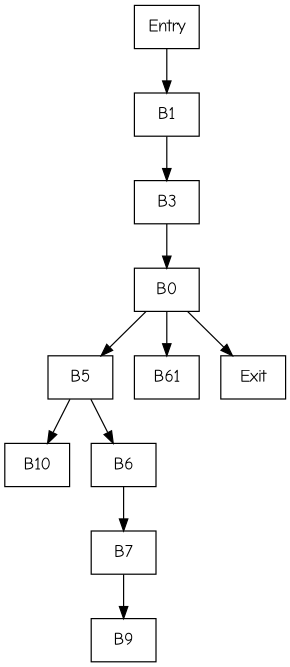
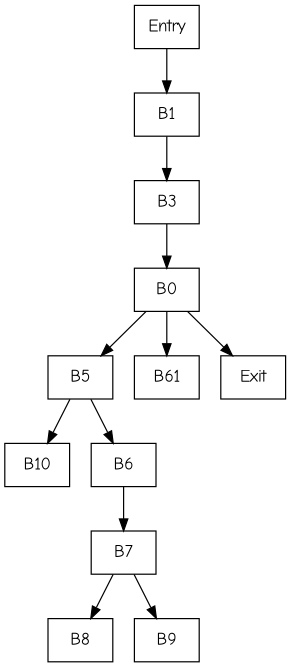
none -> (80, 640)
